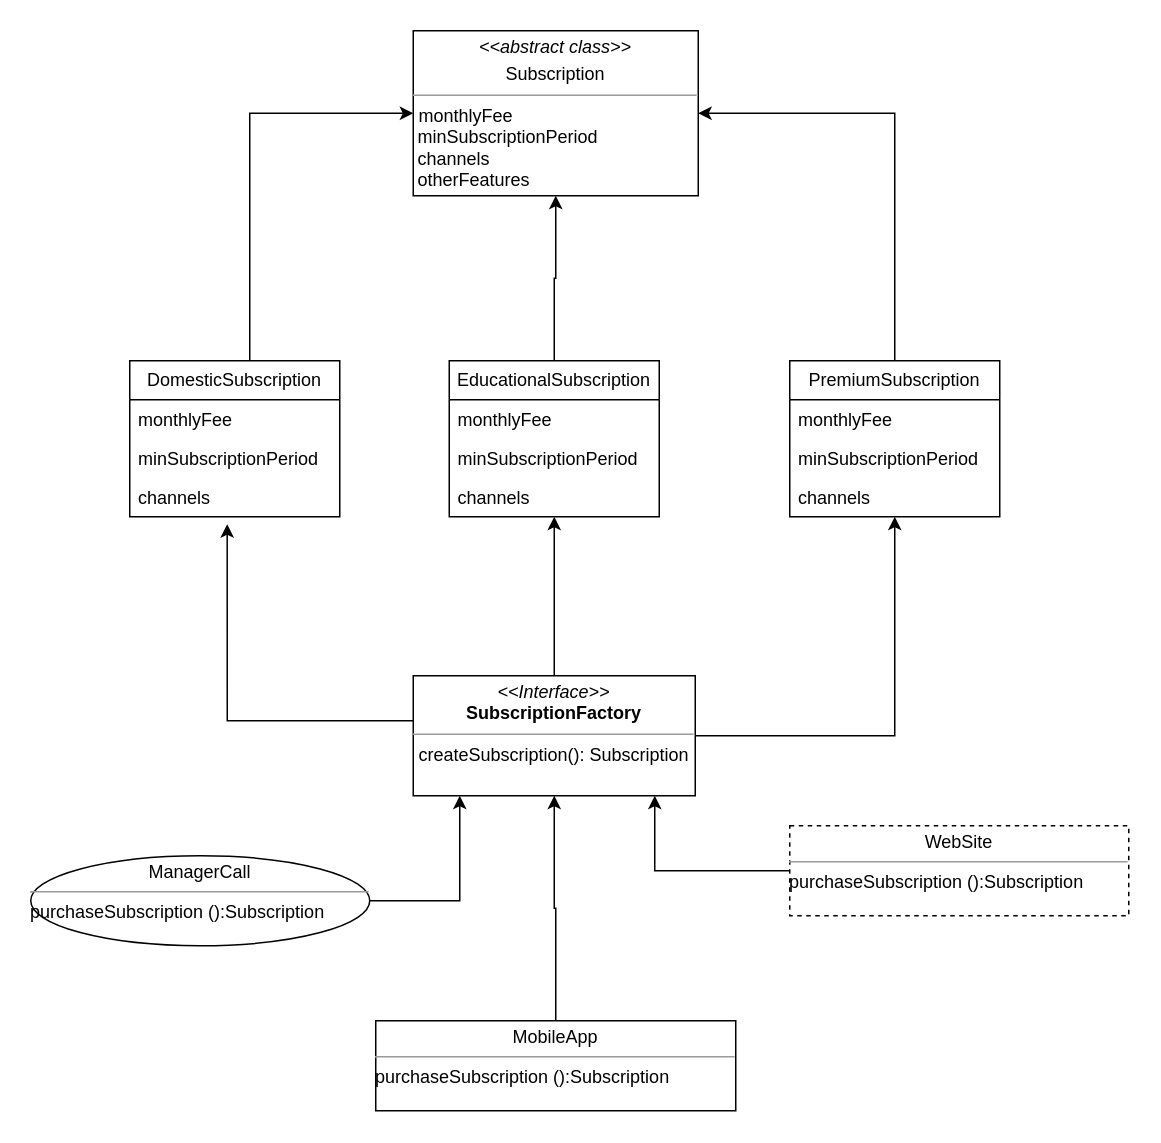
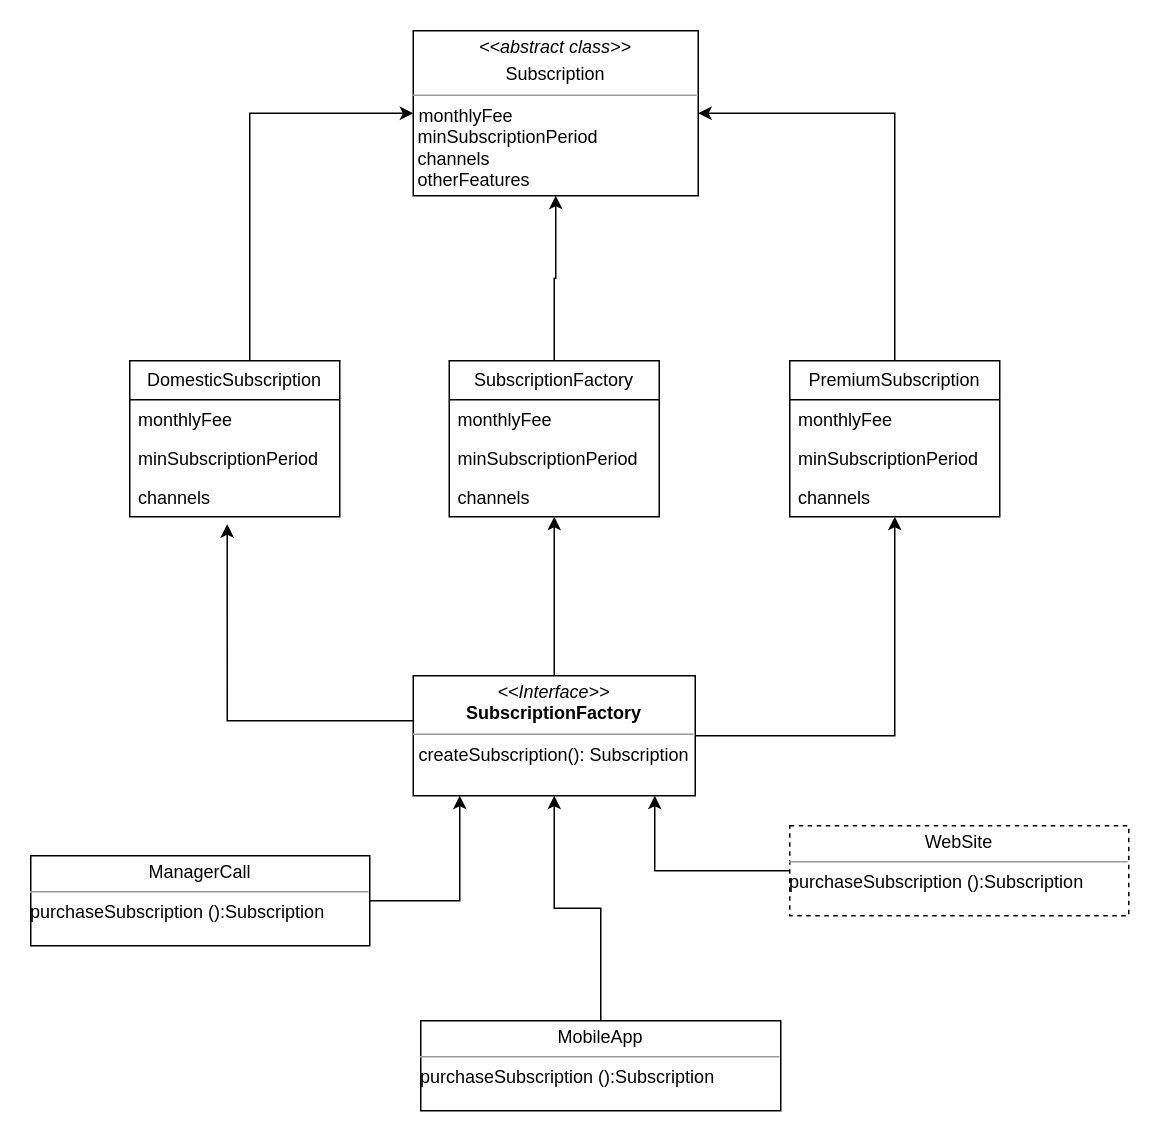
(554, 380) -> (554, 380)
(200, 901) -> (200, 901)
(556, 1066) -> (601, 1066)
